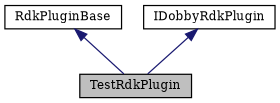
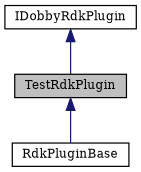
(104, 56) -> (71, 127)
